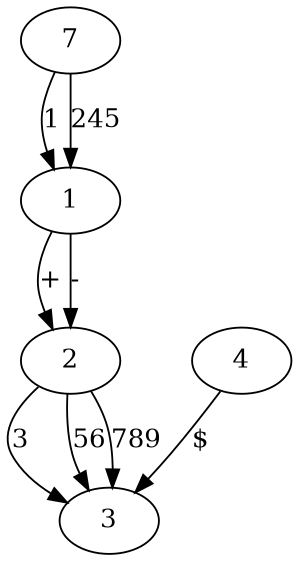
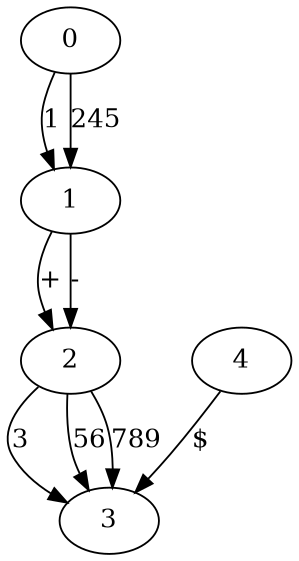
(71, 40) -> (71, 40)
